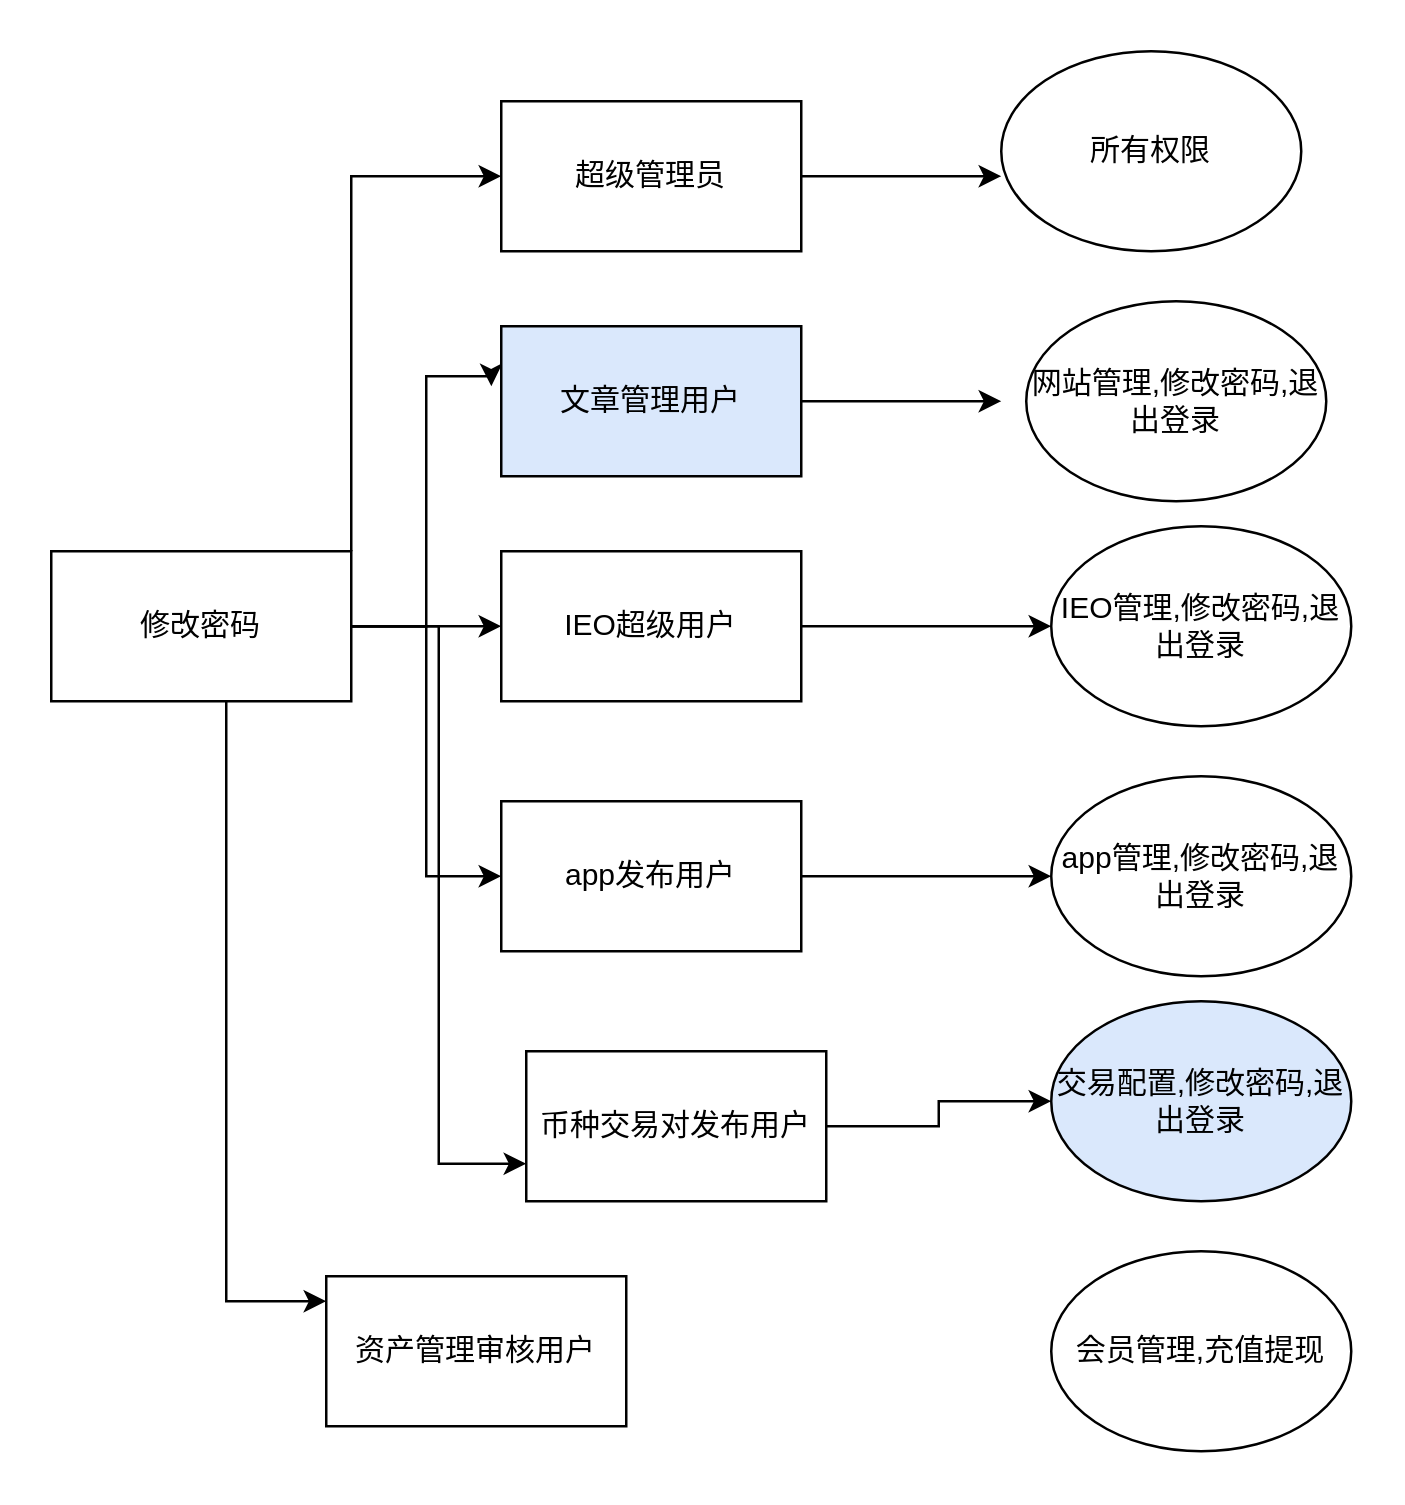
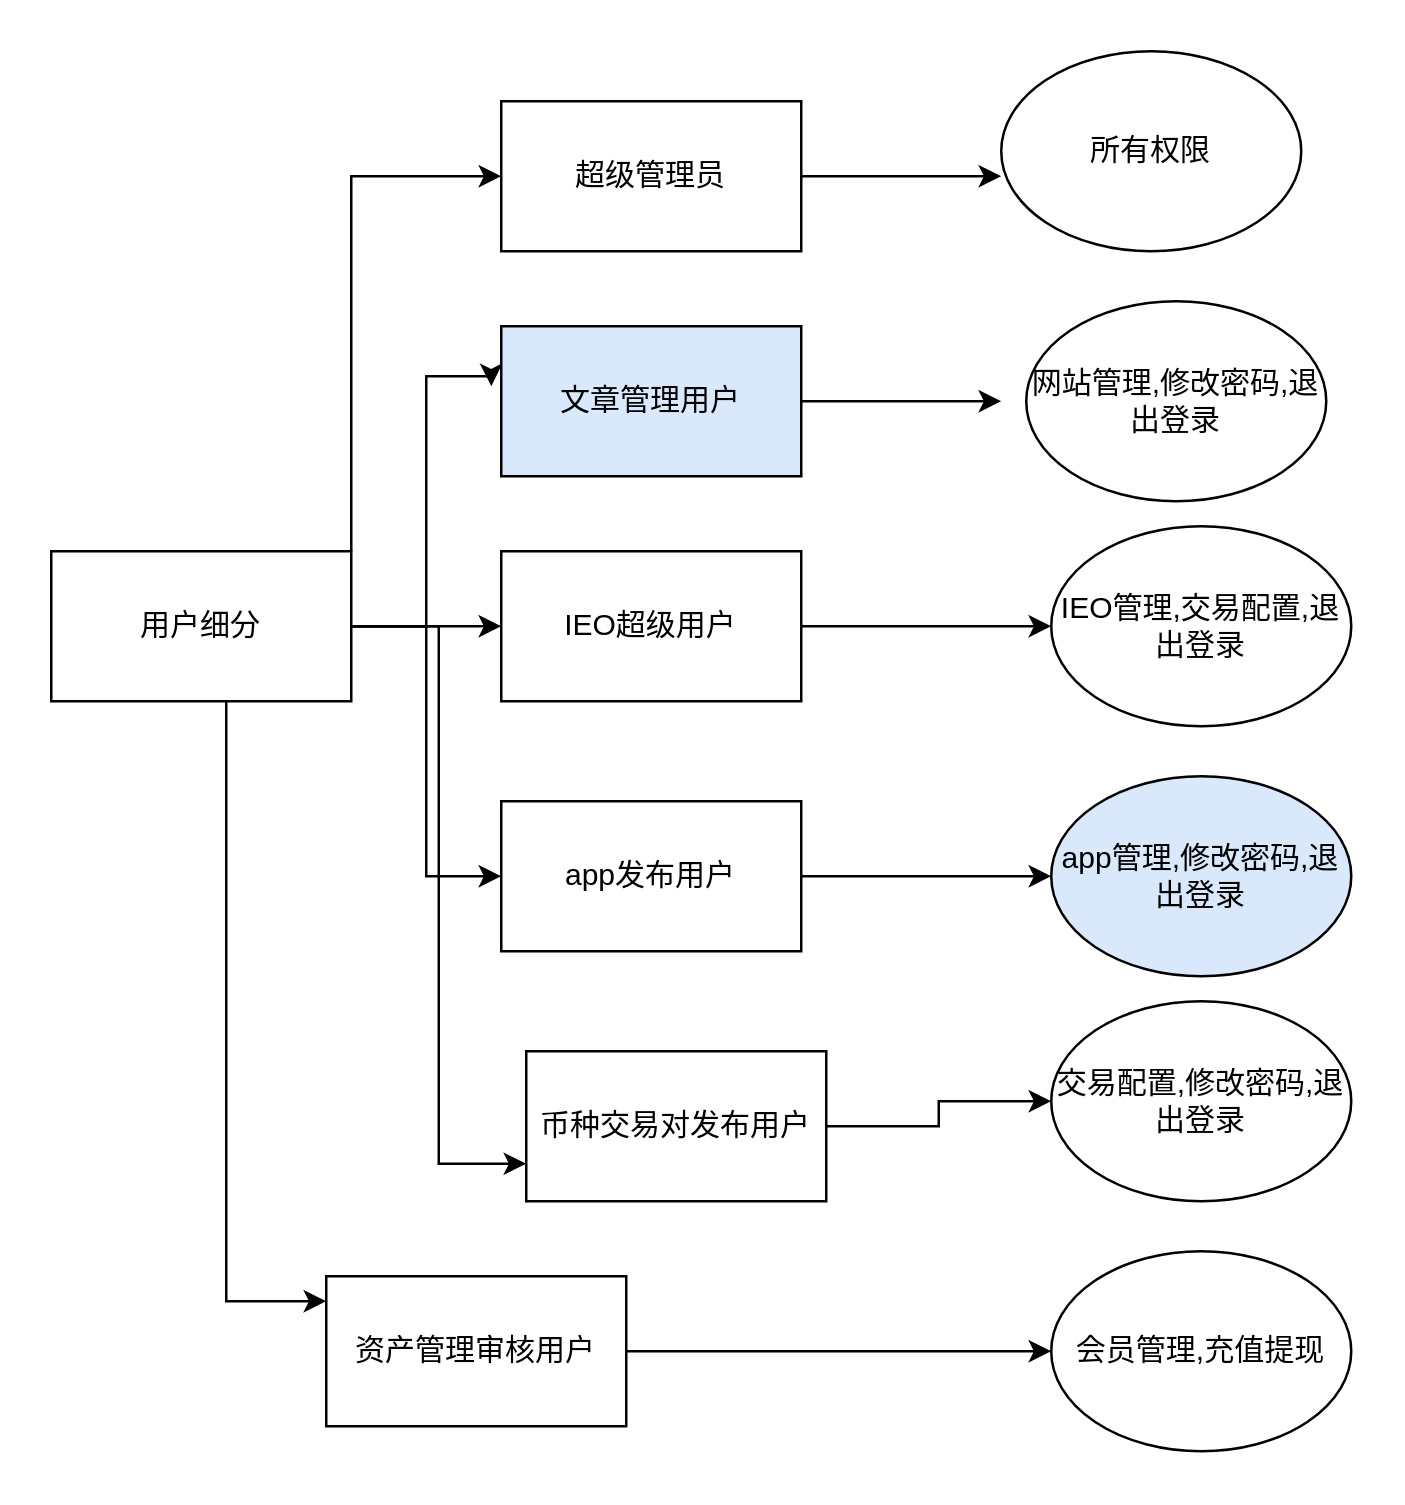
(201, 626) -> (201, 626)
(1201, 626) -> (1201, 626)
(1201, 876) -> (1201, 876)
(1201, 1101) -> (1201, 1101)
none -> (830, 1351)
